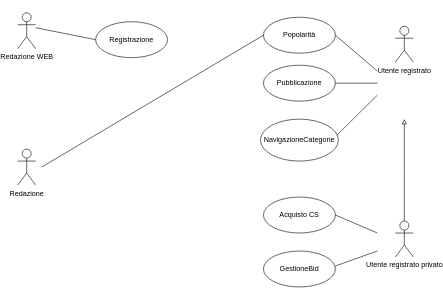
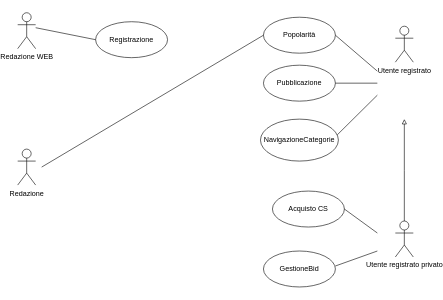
(300, 215) -> (309, 209)
